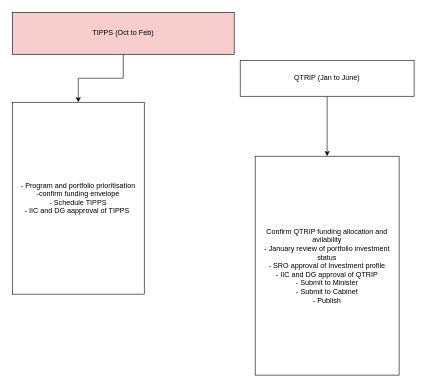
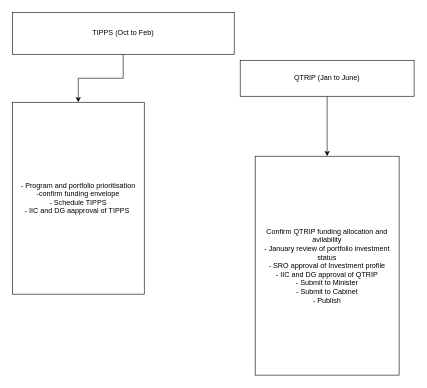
(123, 33) -> (123, 33)
